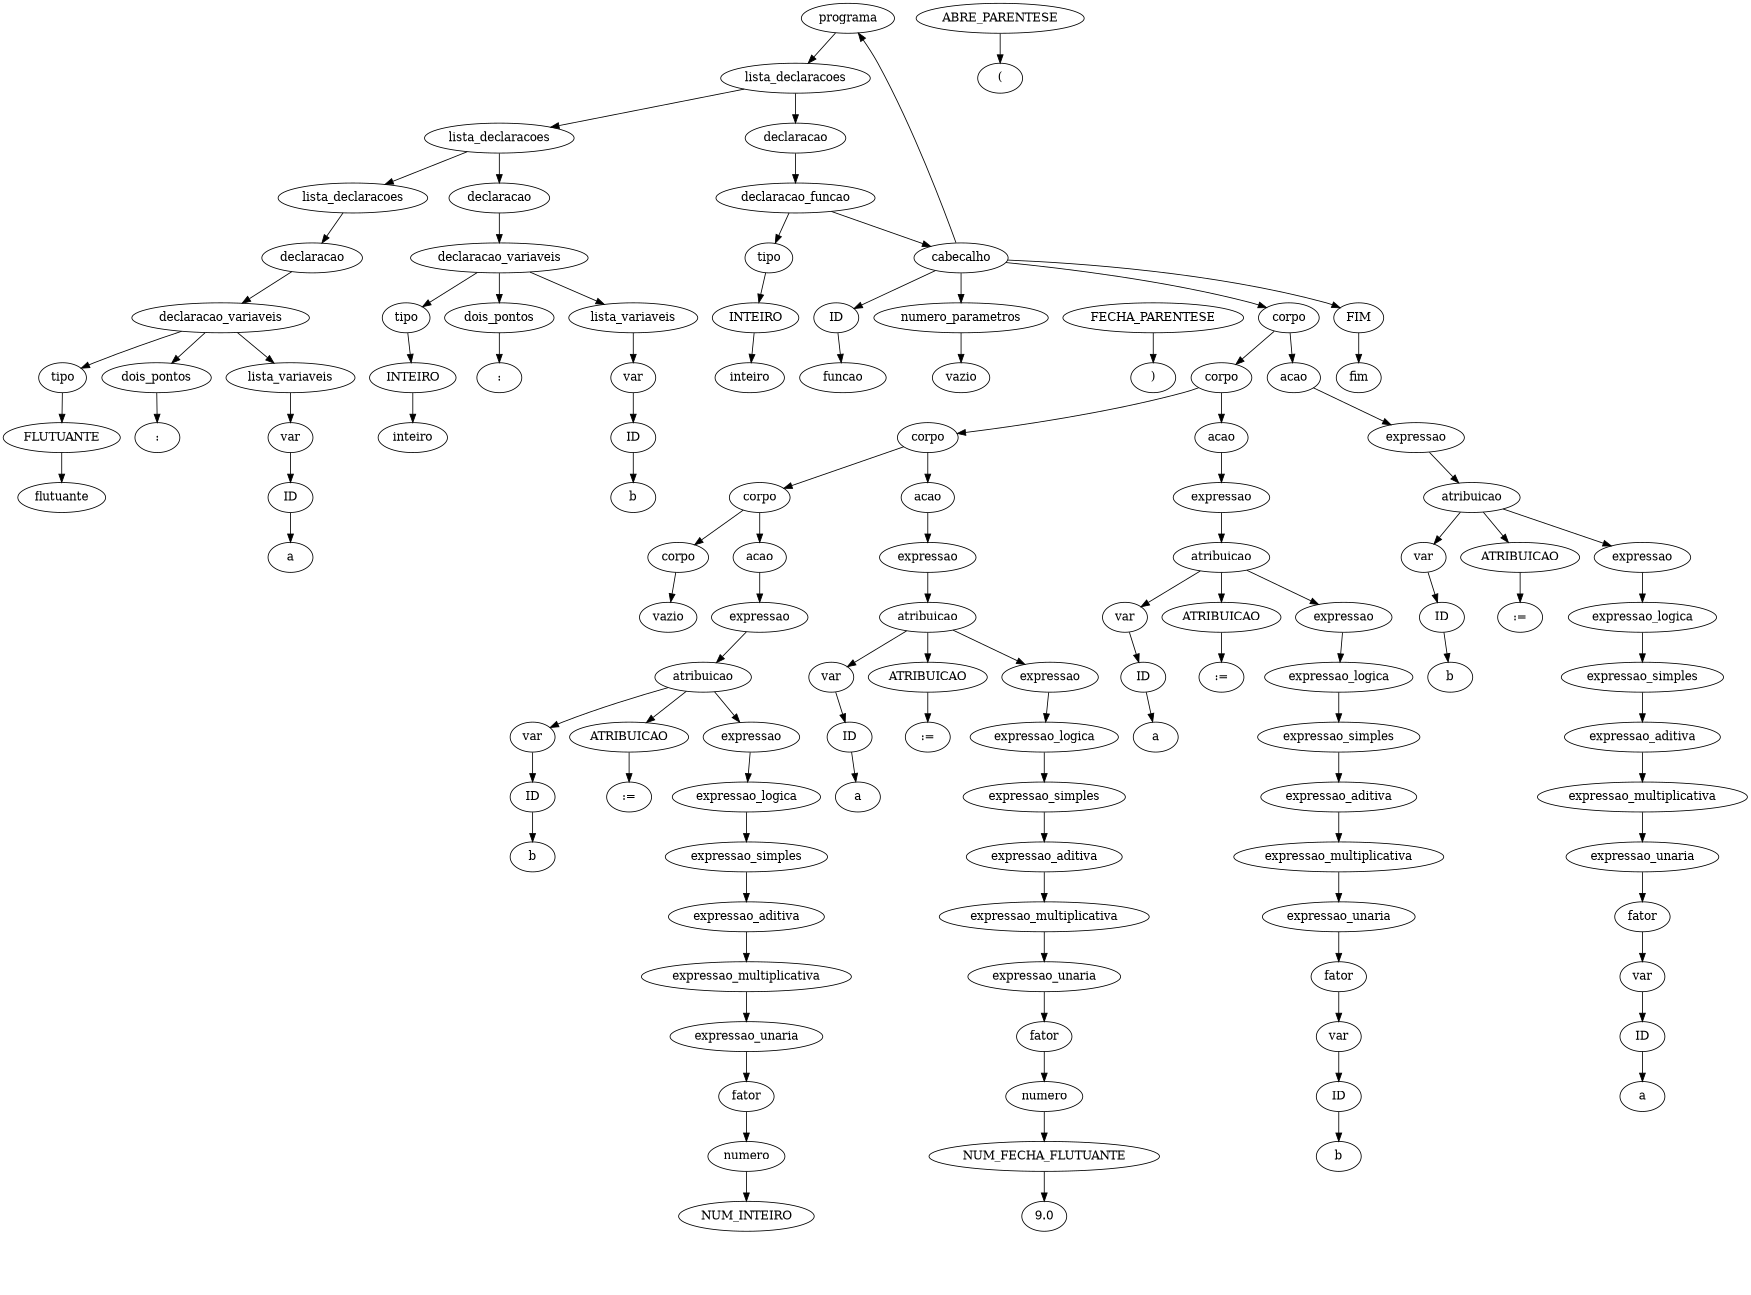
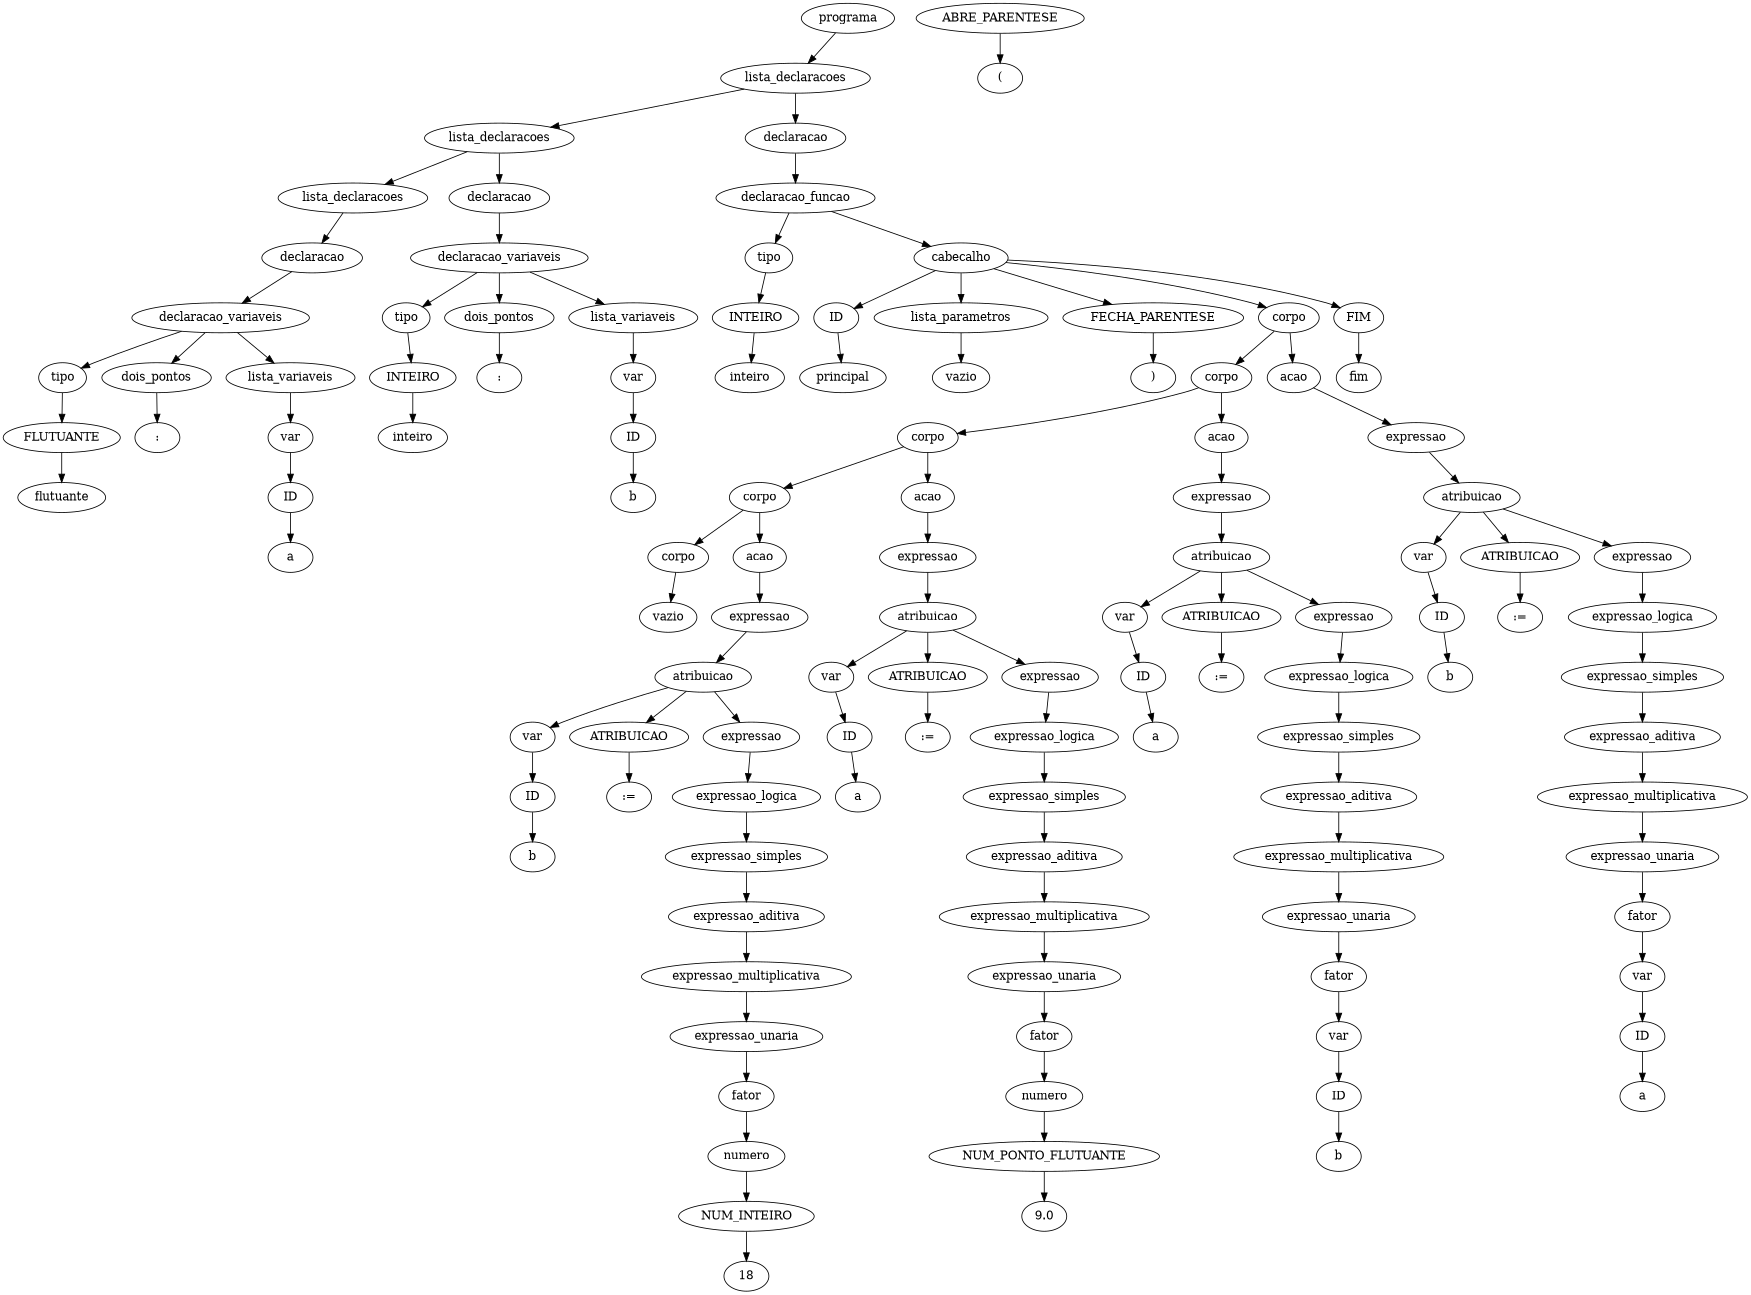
(915, 139) -> (1049, 285)
(961, 318) -> (961, 318)
(843, 378) -> (843, 378)
(1044, 1156) -> (1044, 1156)
none -> (746, 1276)
